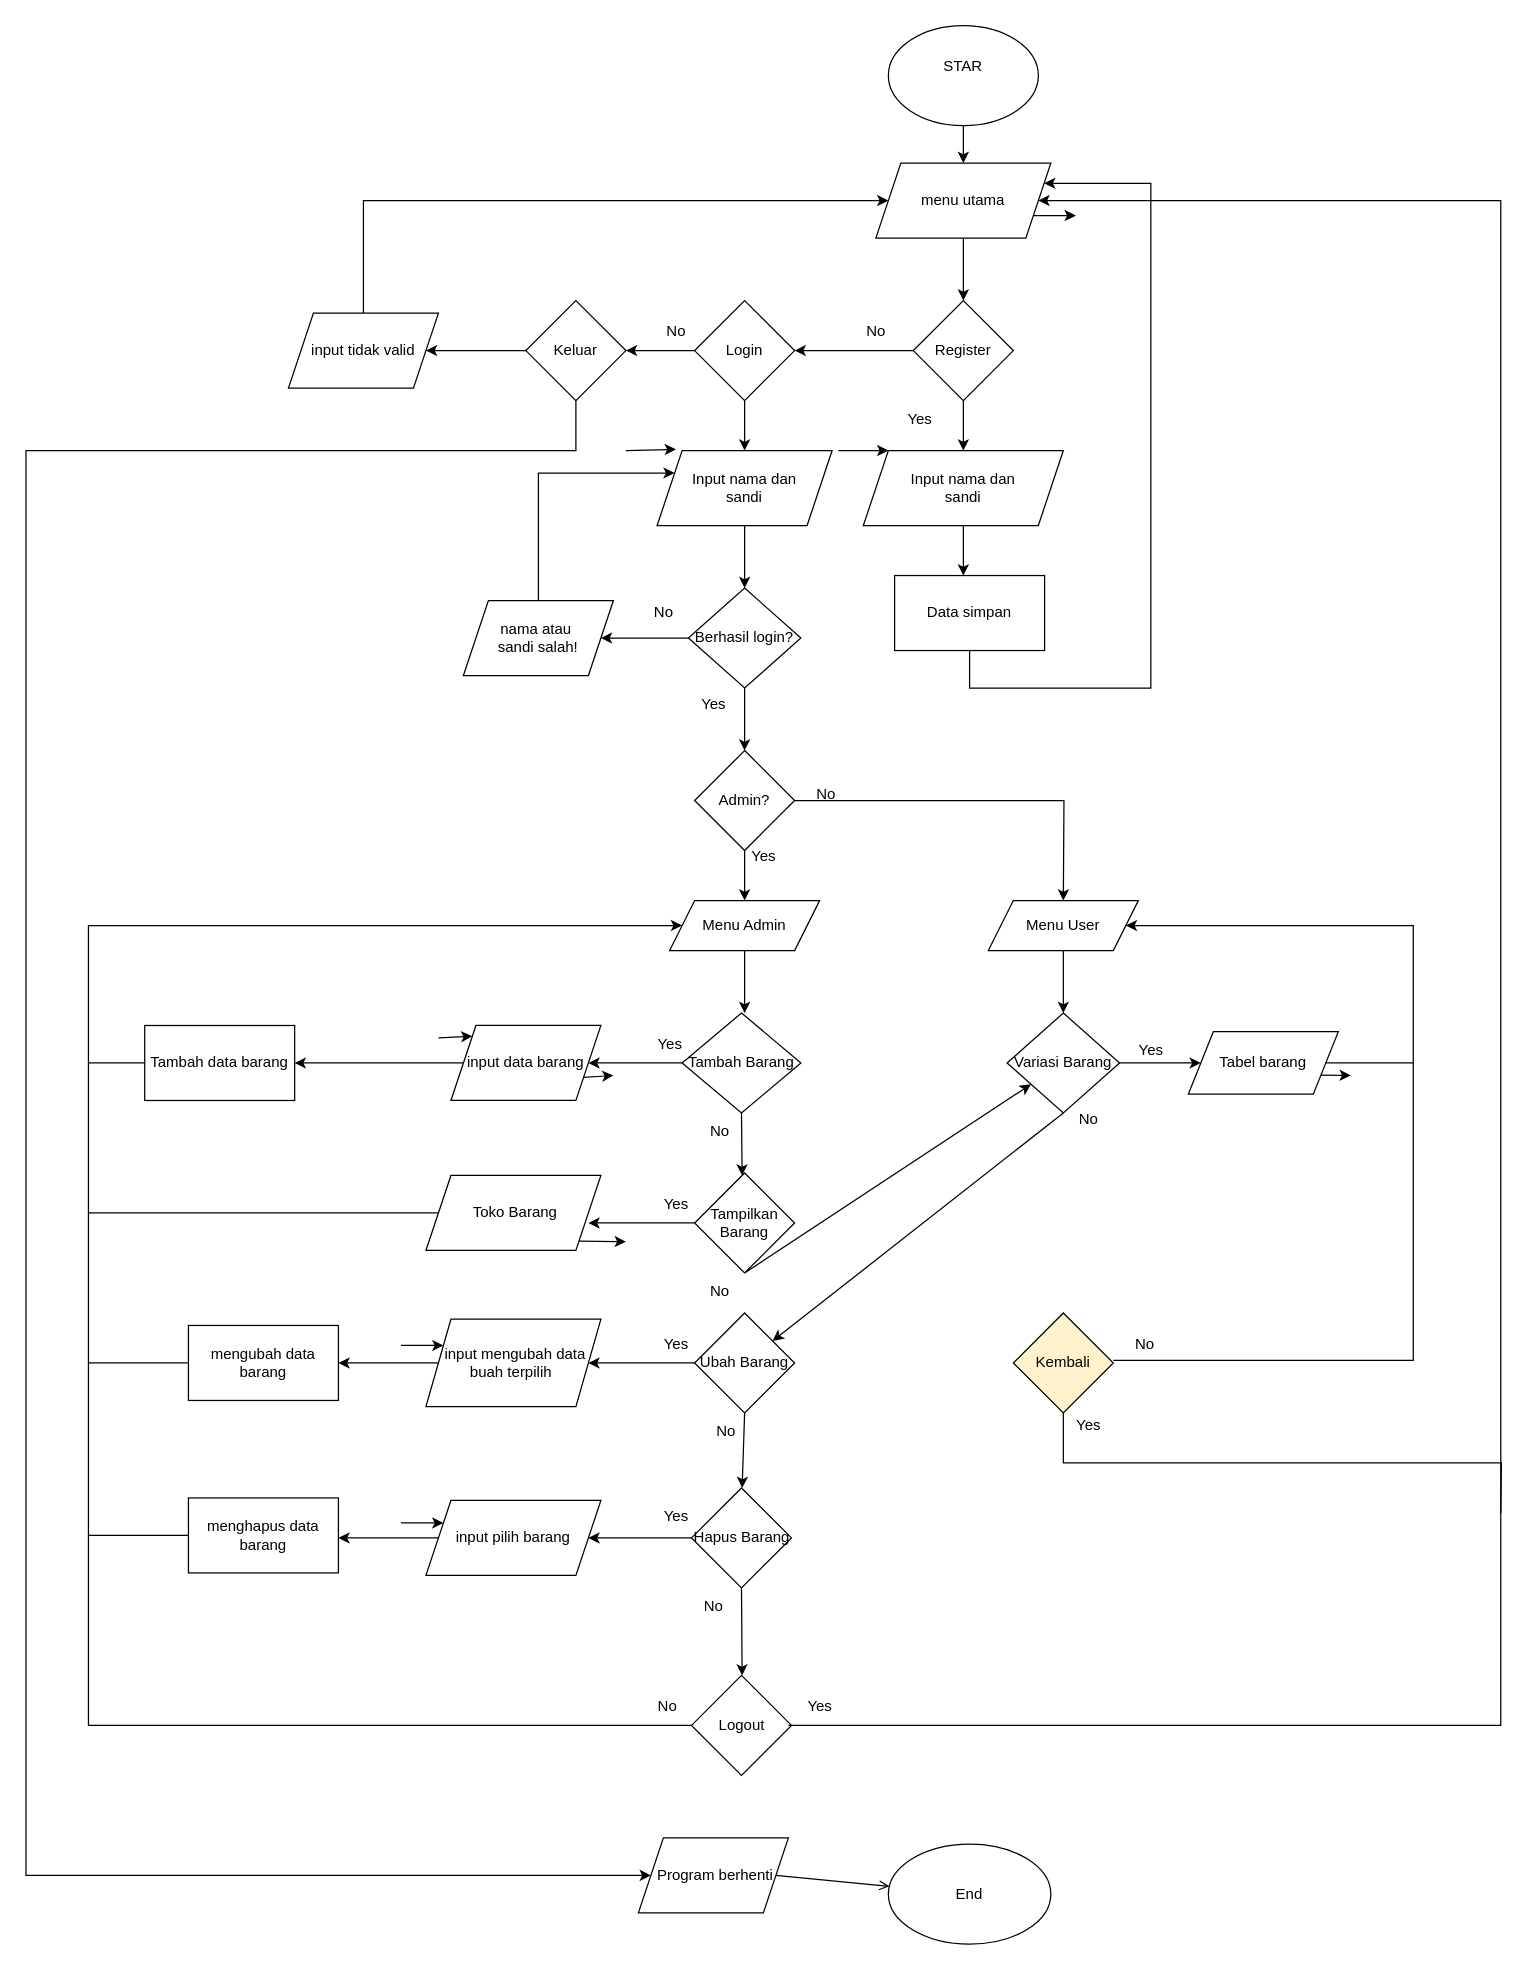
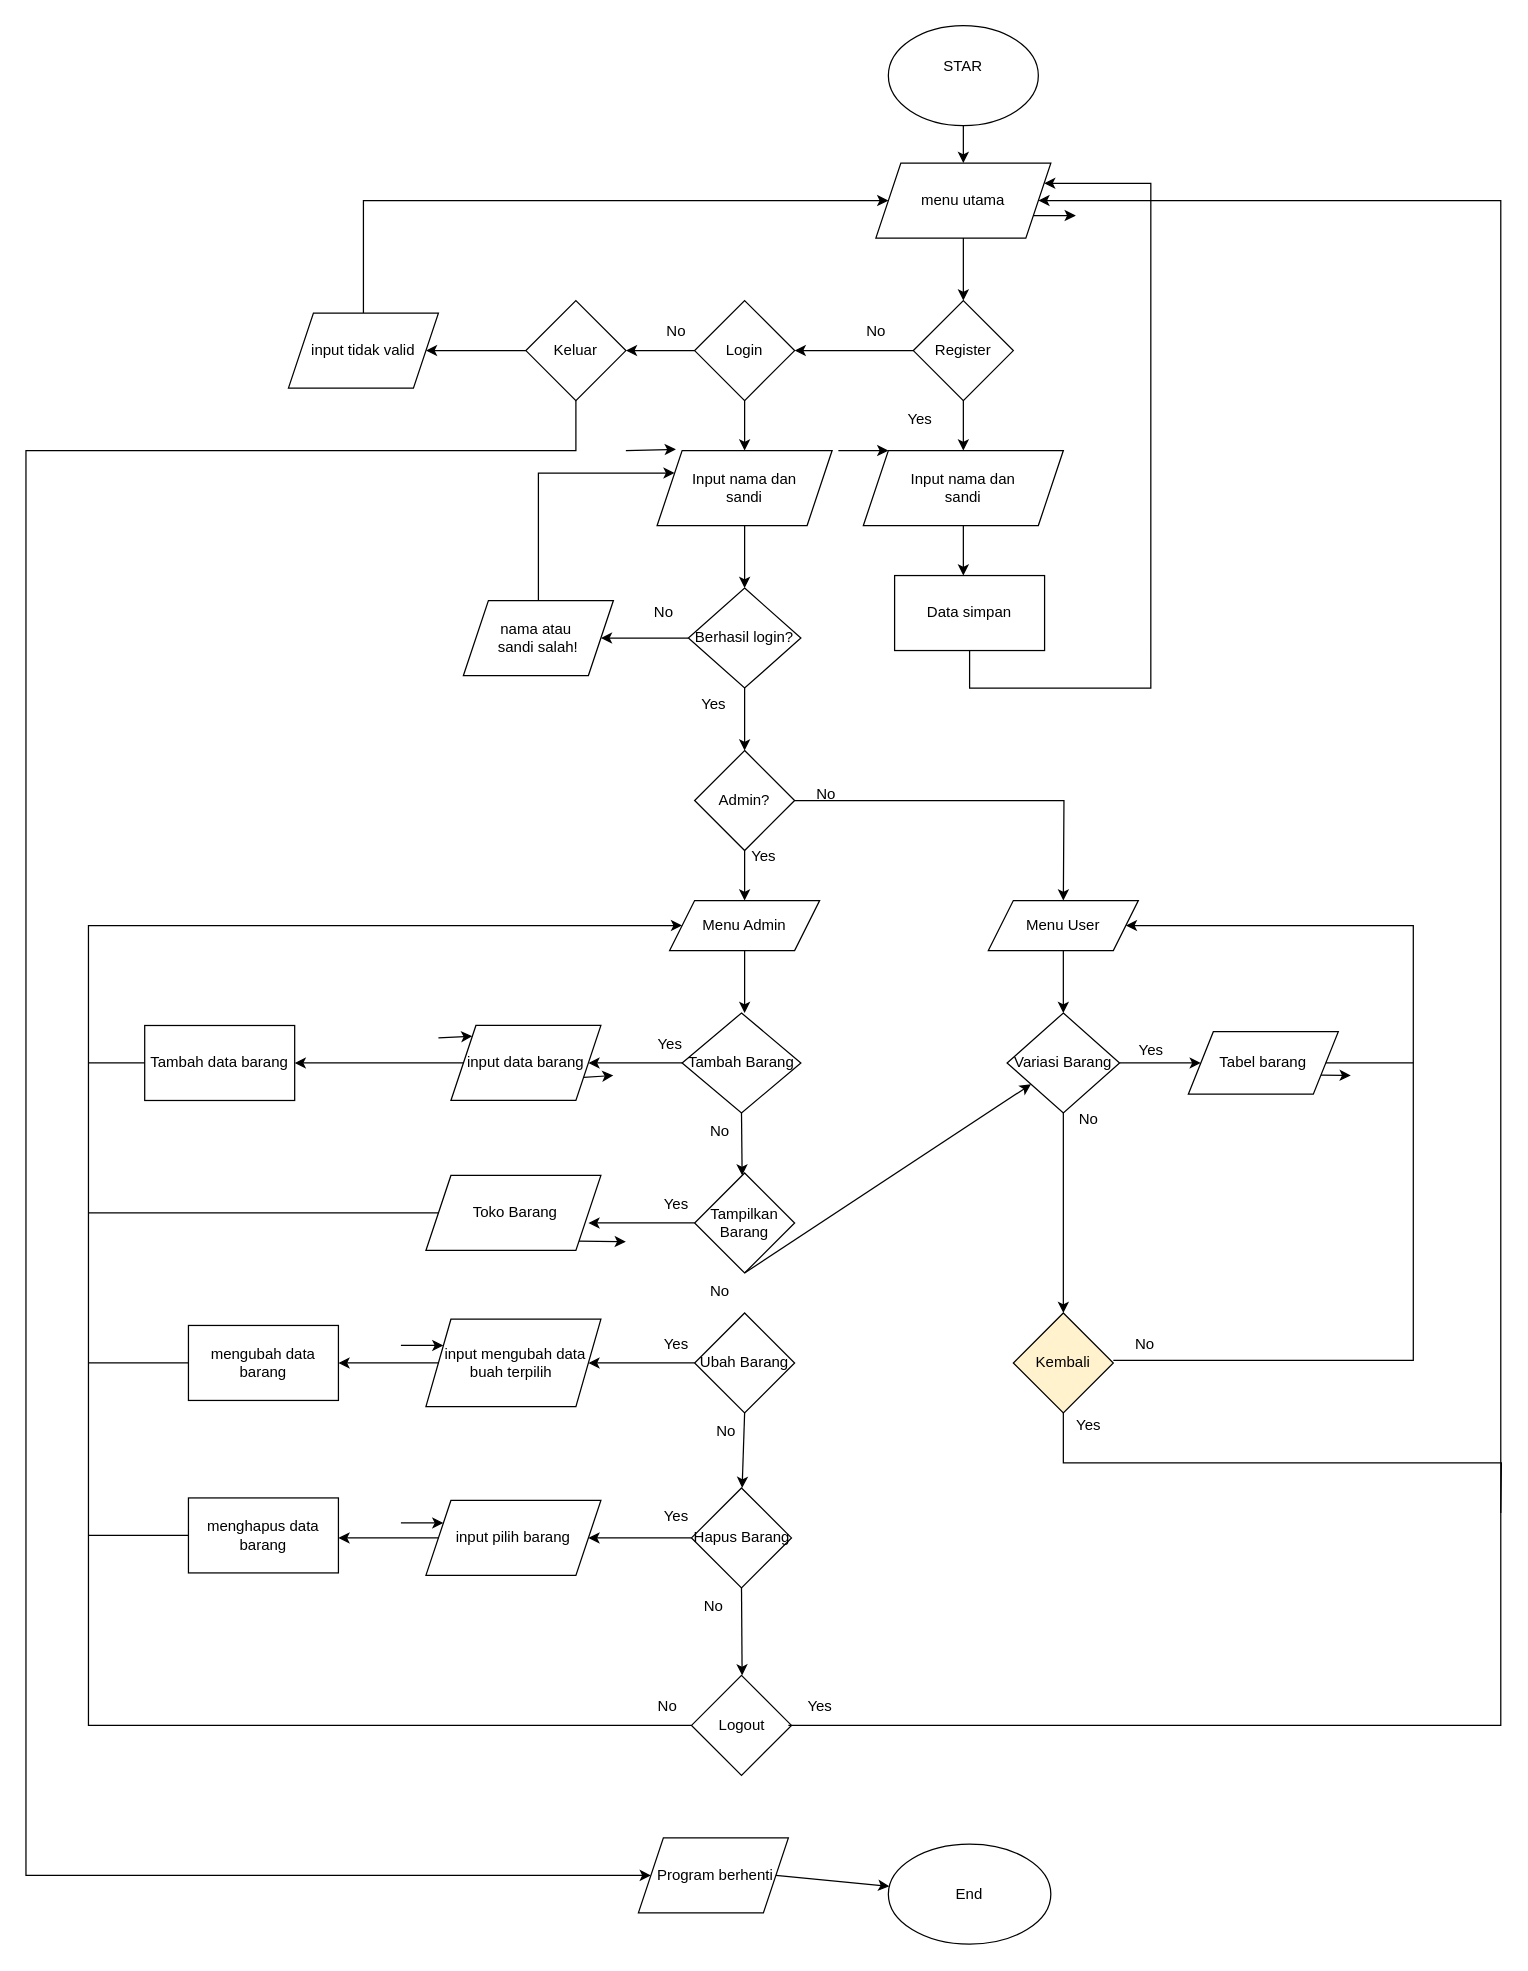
(921, 1224) -> (1063, 1209)
(881, 1886) -> (879, 1886)
